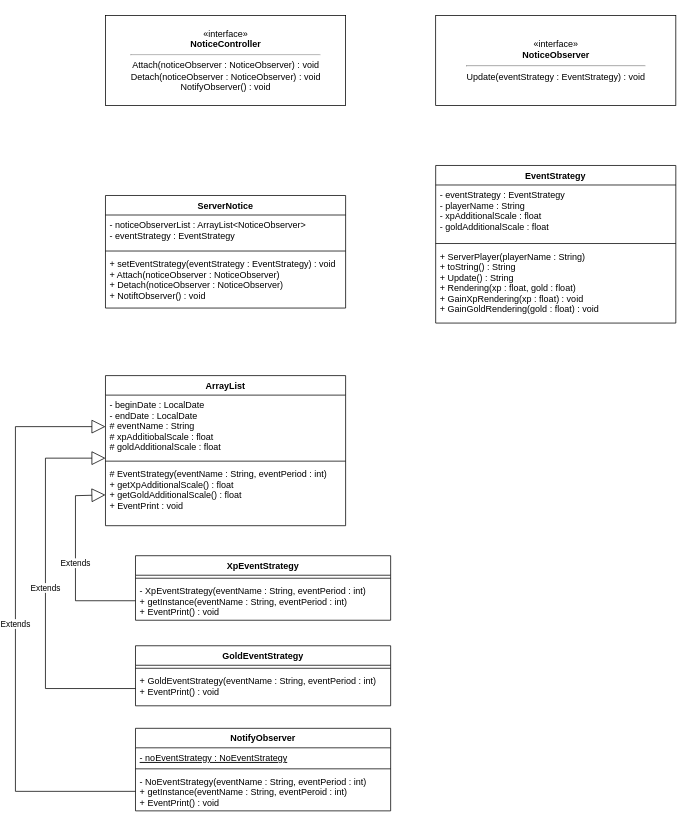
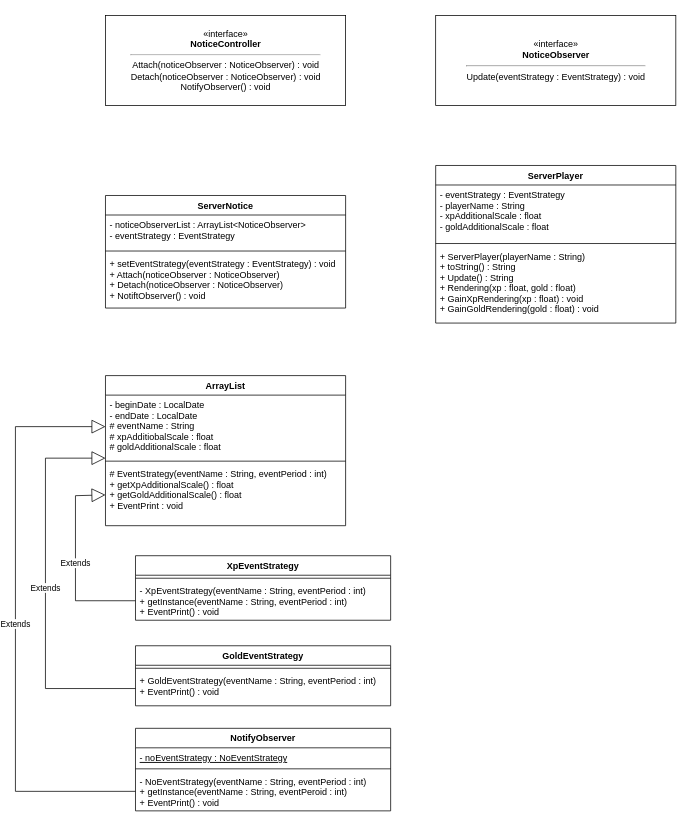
(555, 176) -> (555, 176)
